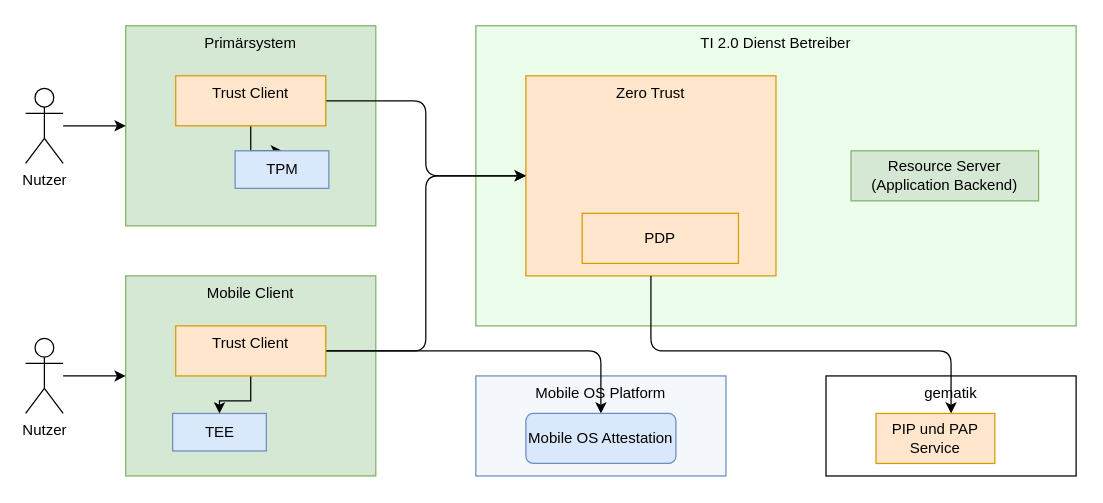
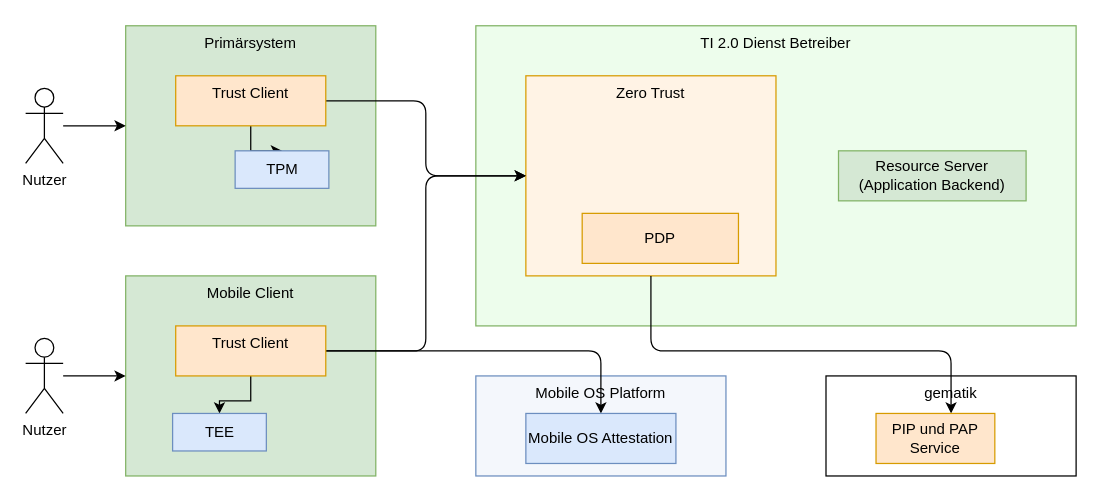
(651, 176) -> (651, 176)
(944, 176) -> (932, 176)
(601, 438) -> (601, 438)
